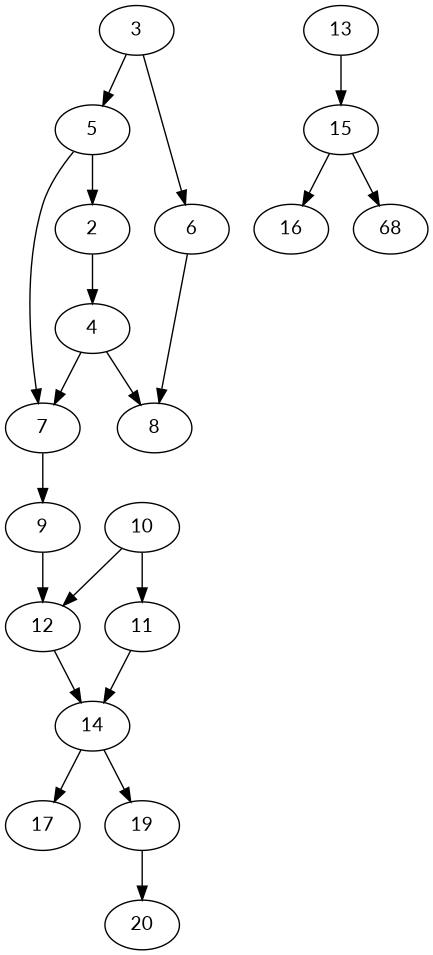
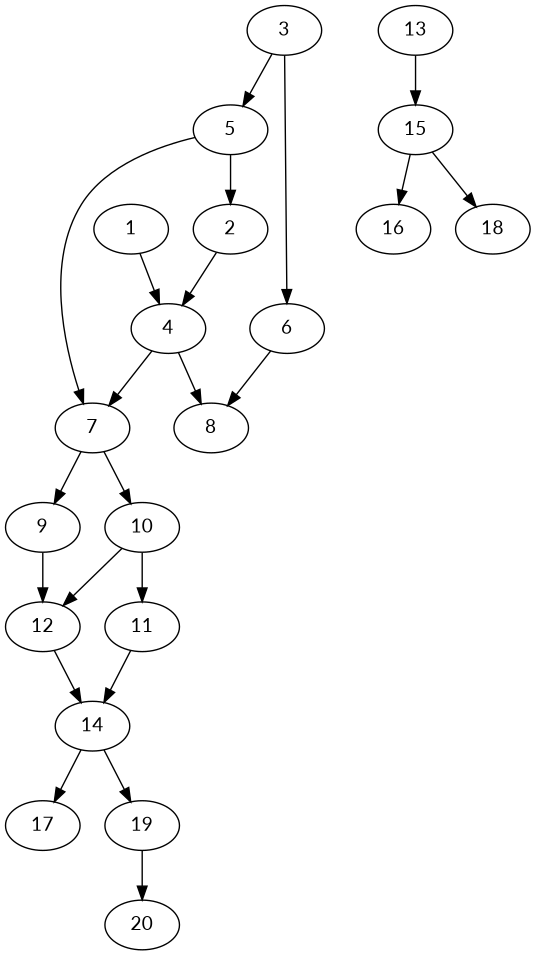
none -> (131, 229)
(391, 229) -> (493, 229)
none -> (114, 471)
